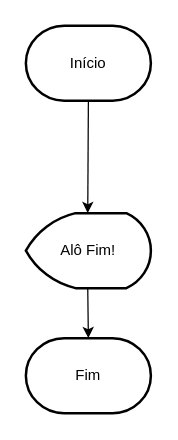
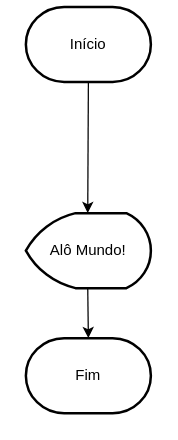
(88, 63) -> (88, 44)
(88, 251) -> (88, 251)
